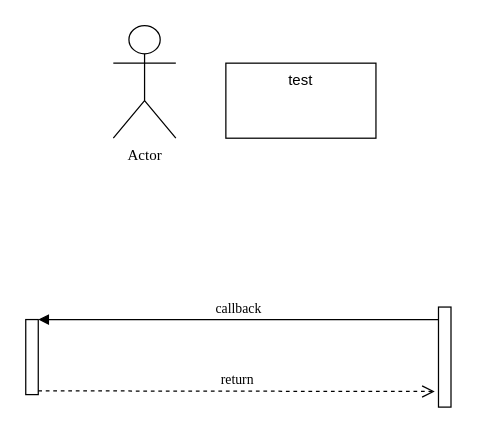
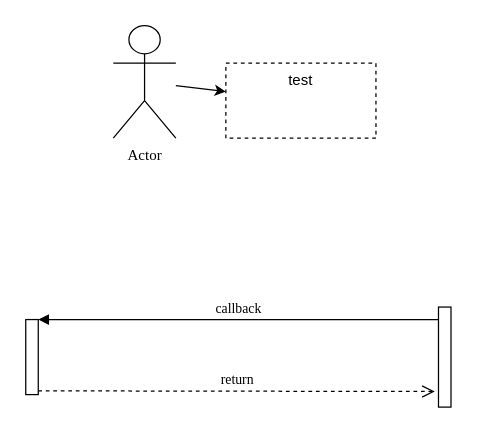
none -> (197, 88)
(301, 101) -> (301, 101)
